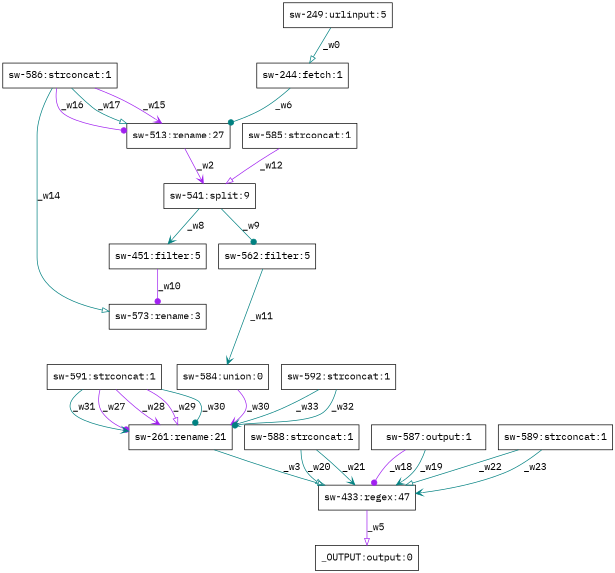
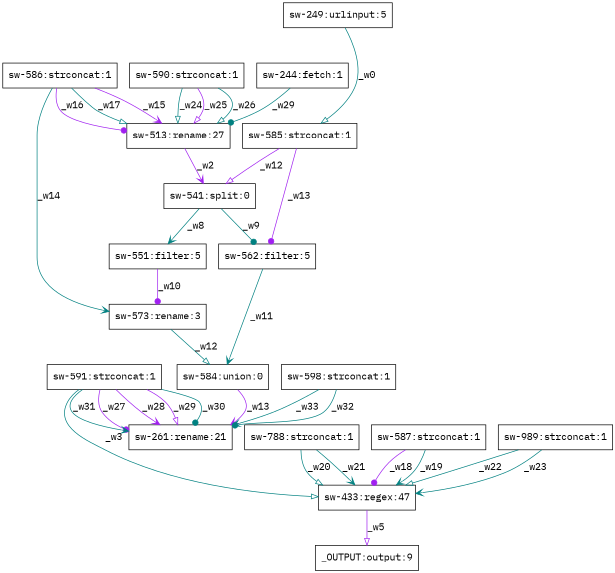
(322, 42) -> (357, 78)
none -> (187, 76)
(283, 106) -> (283, 106)
none -> (284, 193)
(210, 196) -> (210, 196)
(37, 217) -> (37, 217)
(158, 256) -> (158, 256)
none -> (188, 344)
(339, 377) -> (339, 377)
(258, 407) -> (258, 407)
(302, 437) -> (302, 437)
(429, 437) -> (429, 437)
(555, 437) -> (555, 437)
(266, 467) -> (164, 473)
(367, 558) -> (367, 558)
